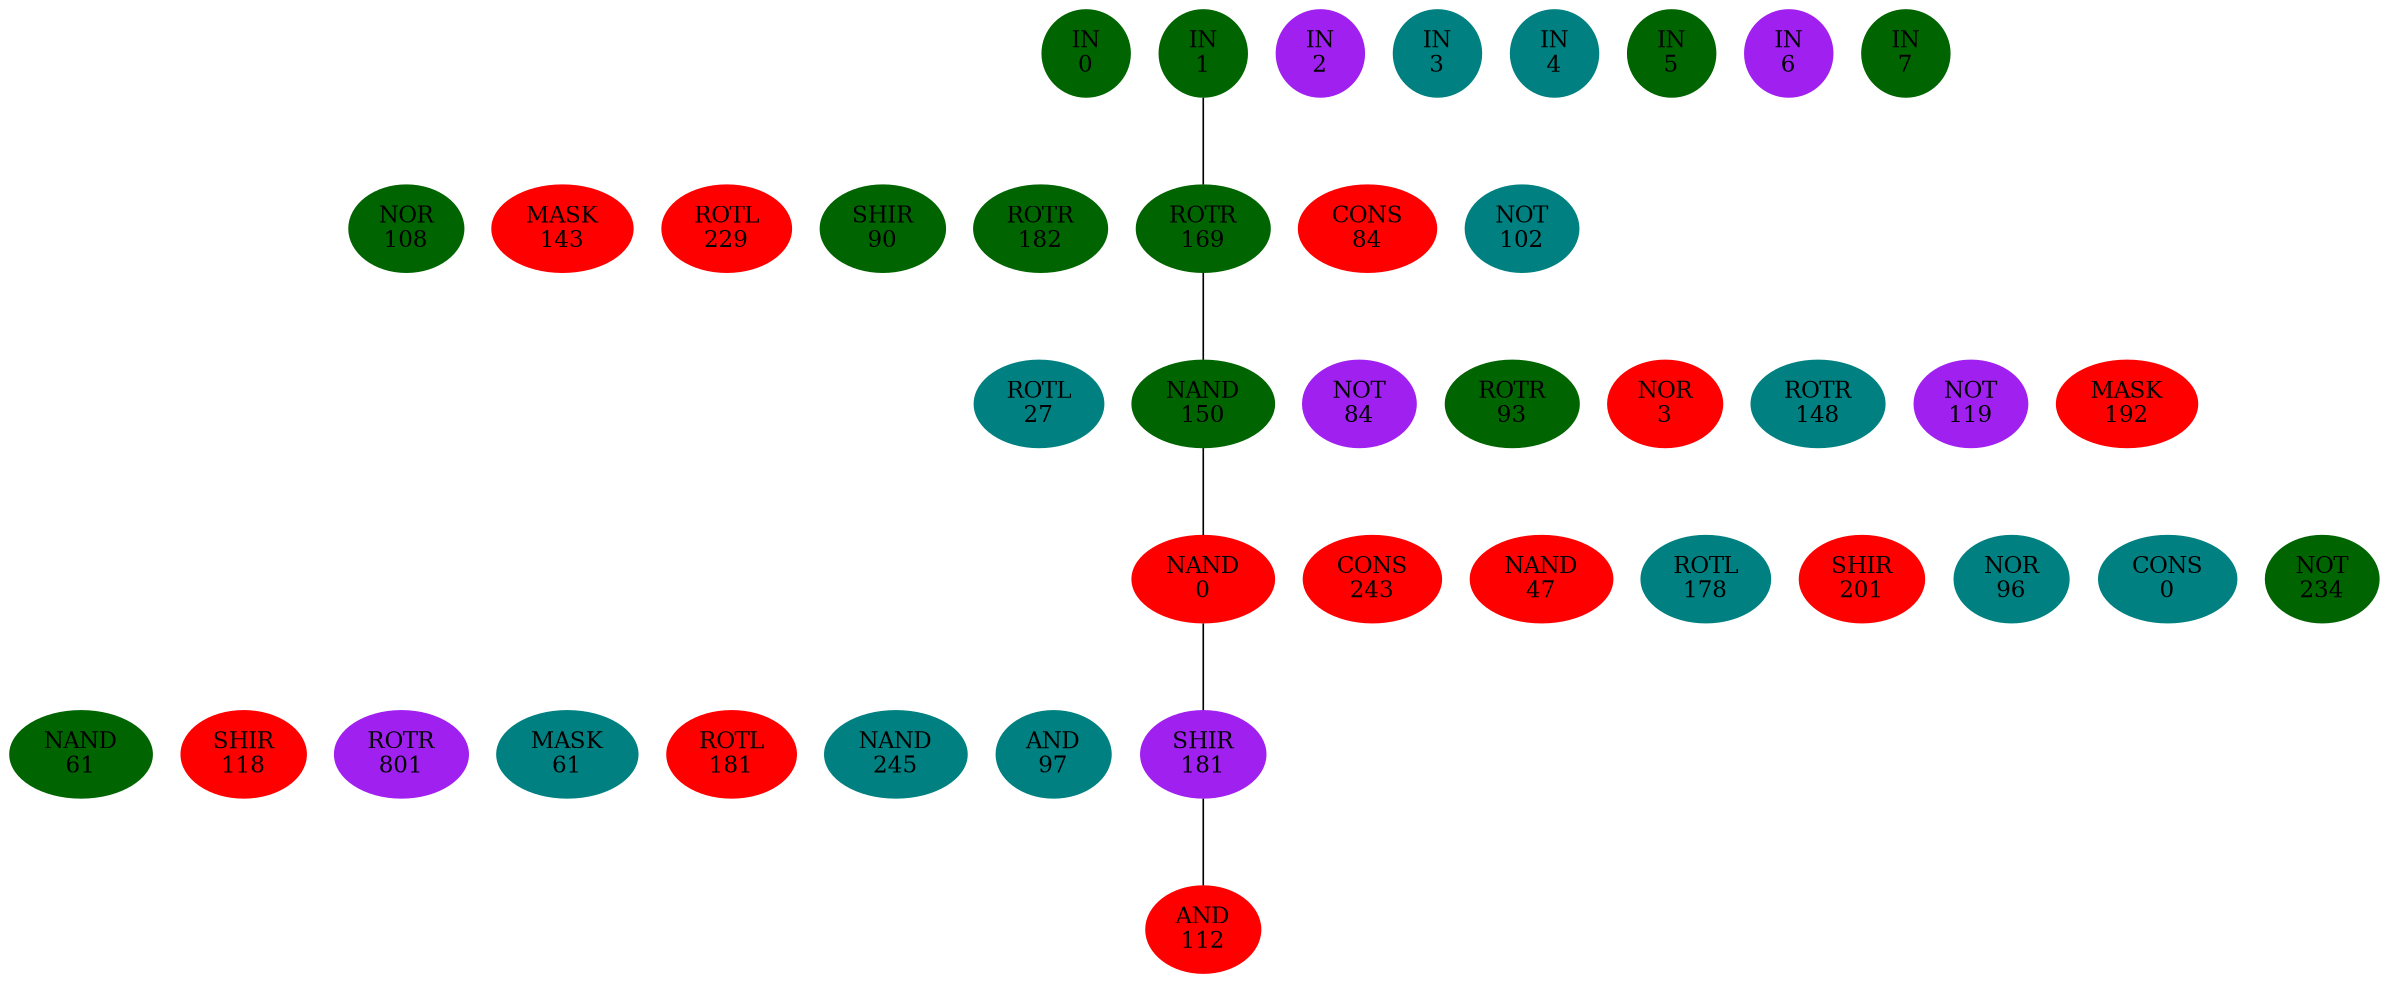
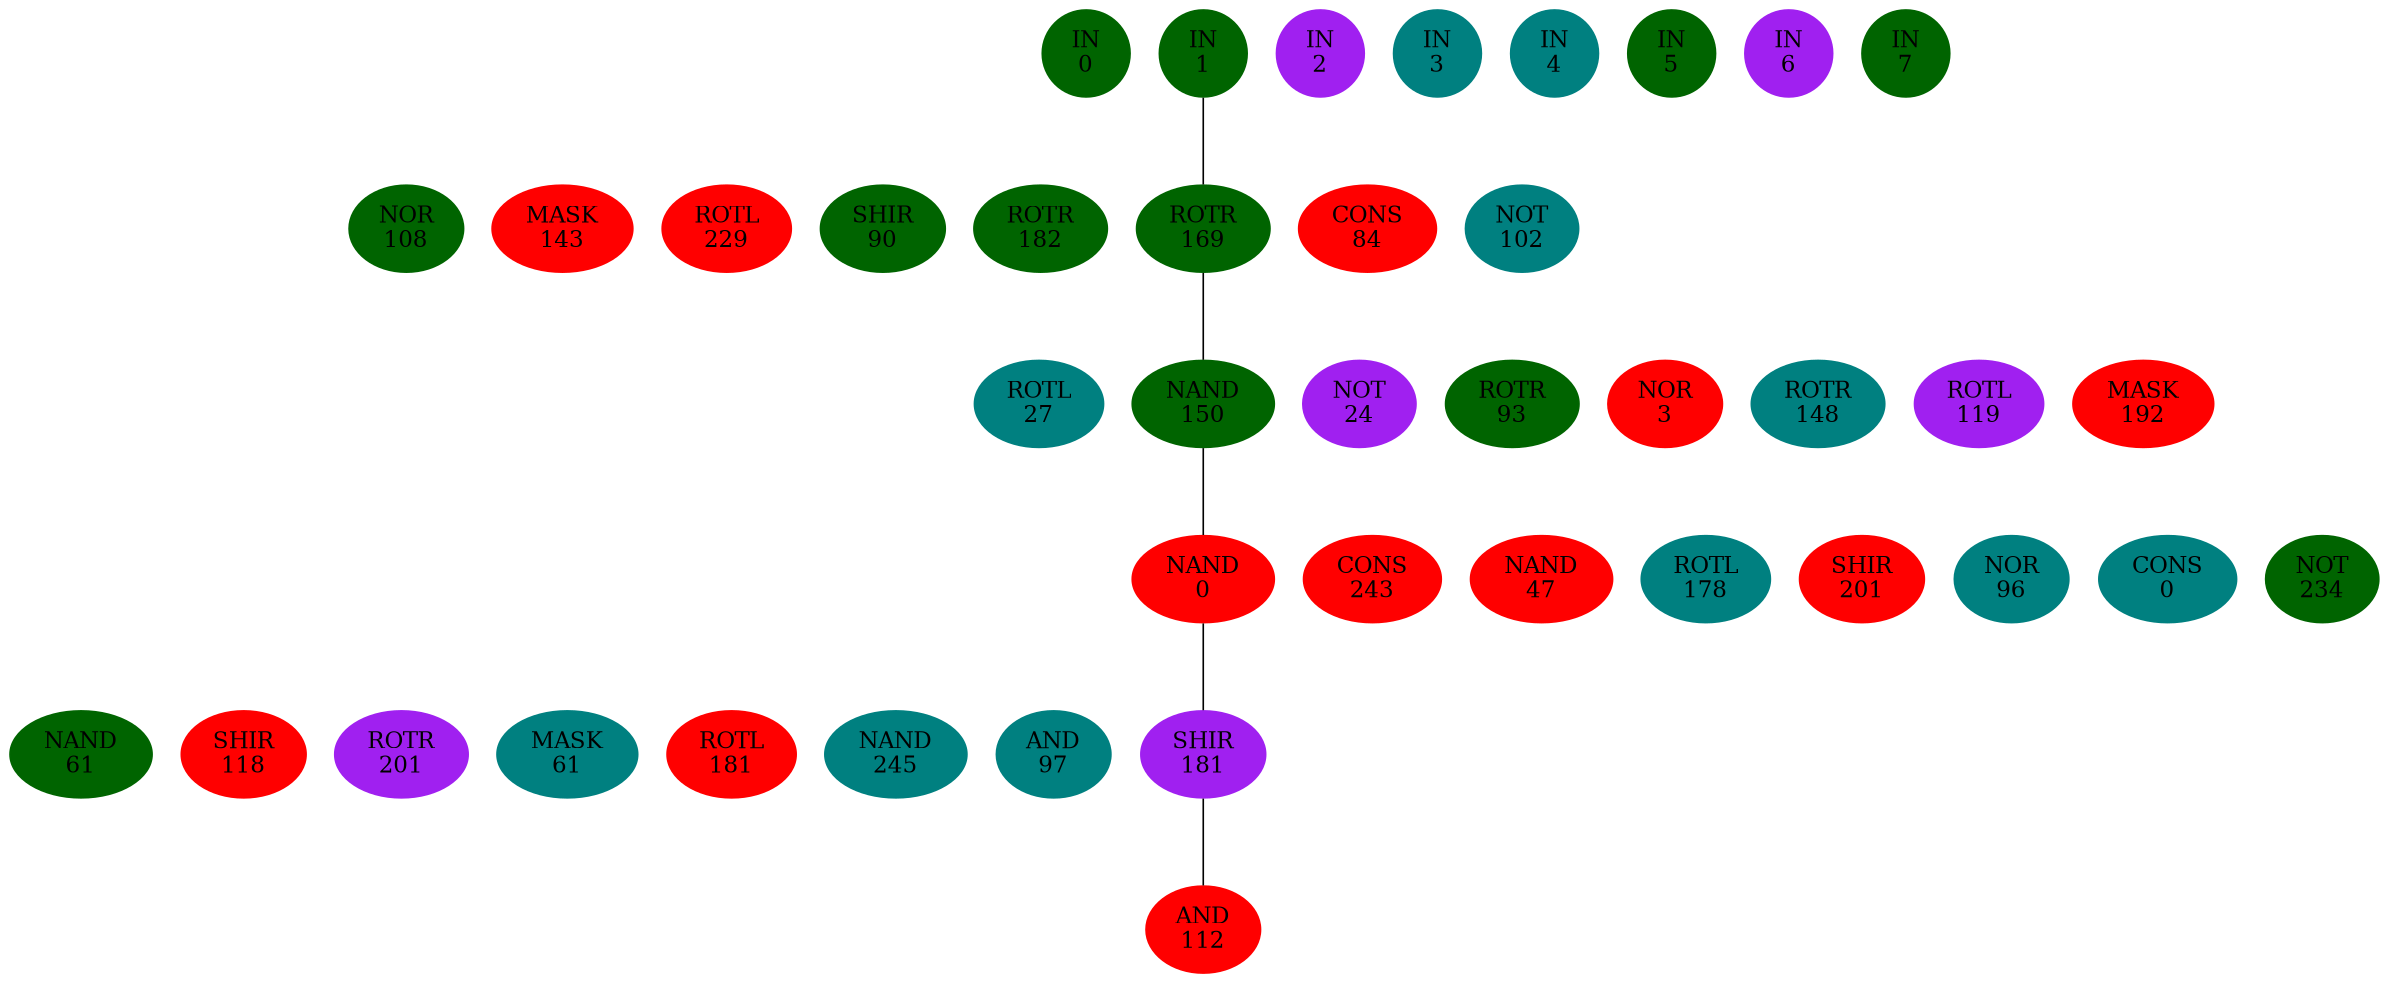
(1359, 404) -> (1359, 404)
(1971, 404) -> (1979, 404)
(401, 754) -> (401, 754)
